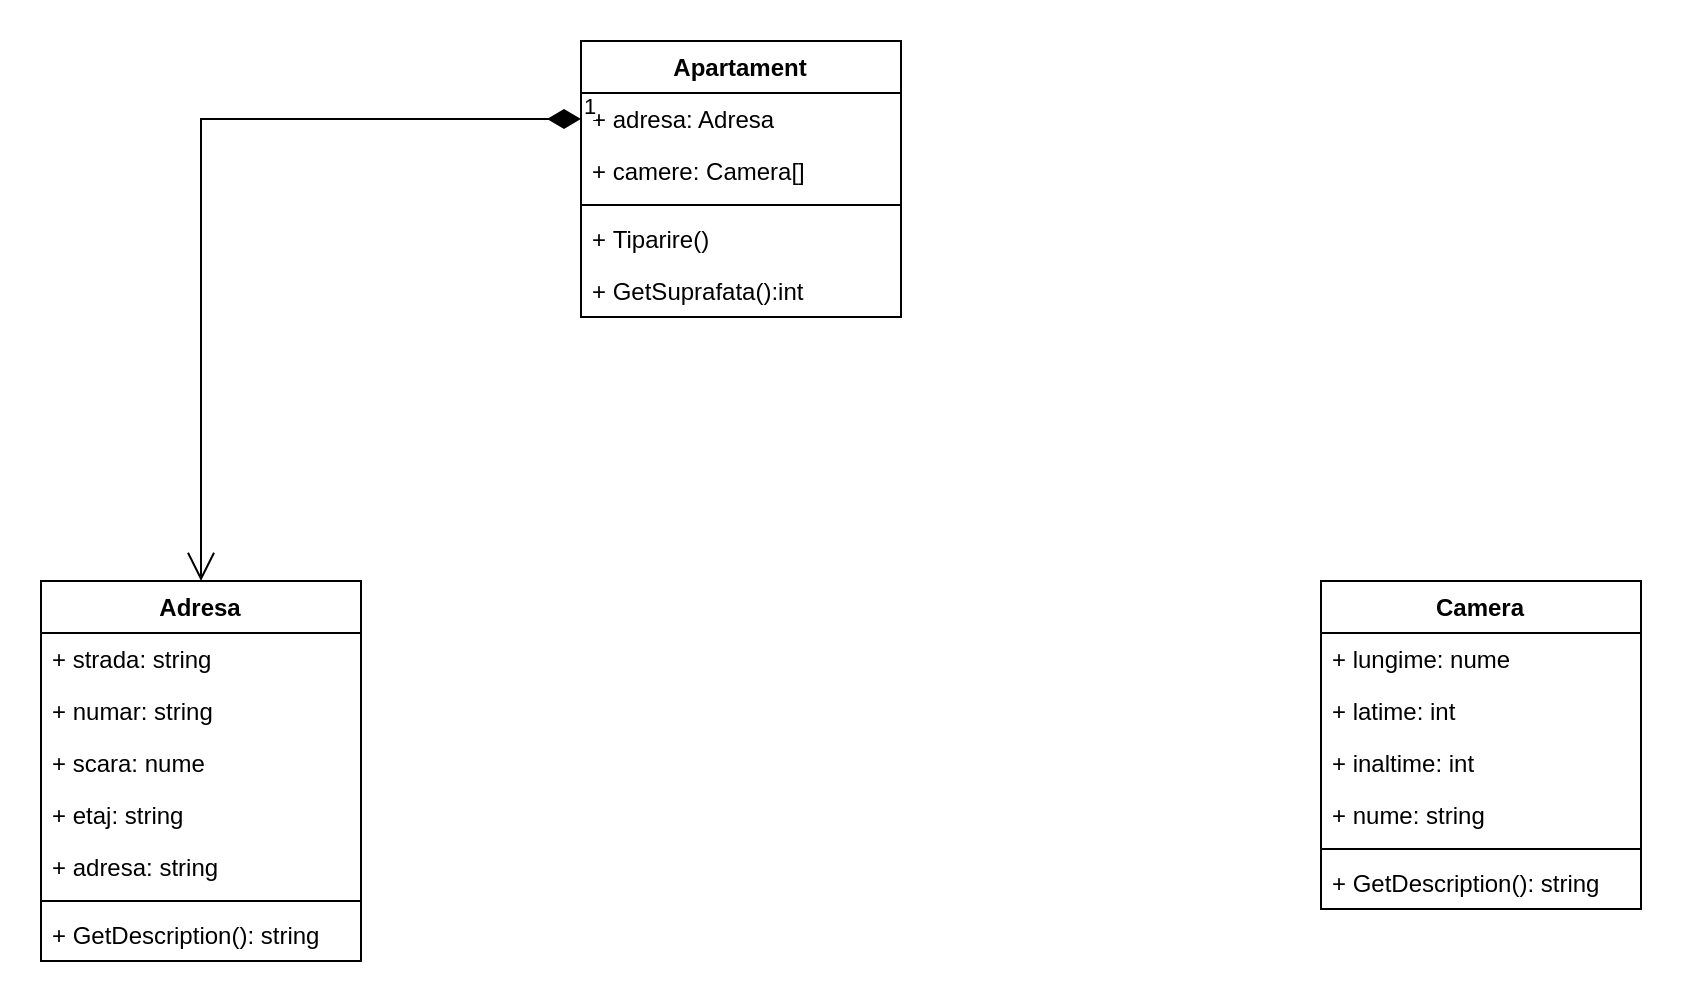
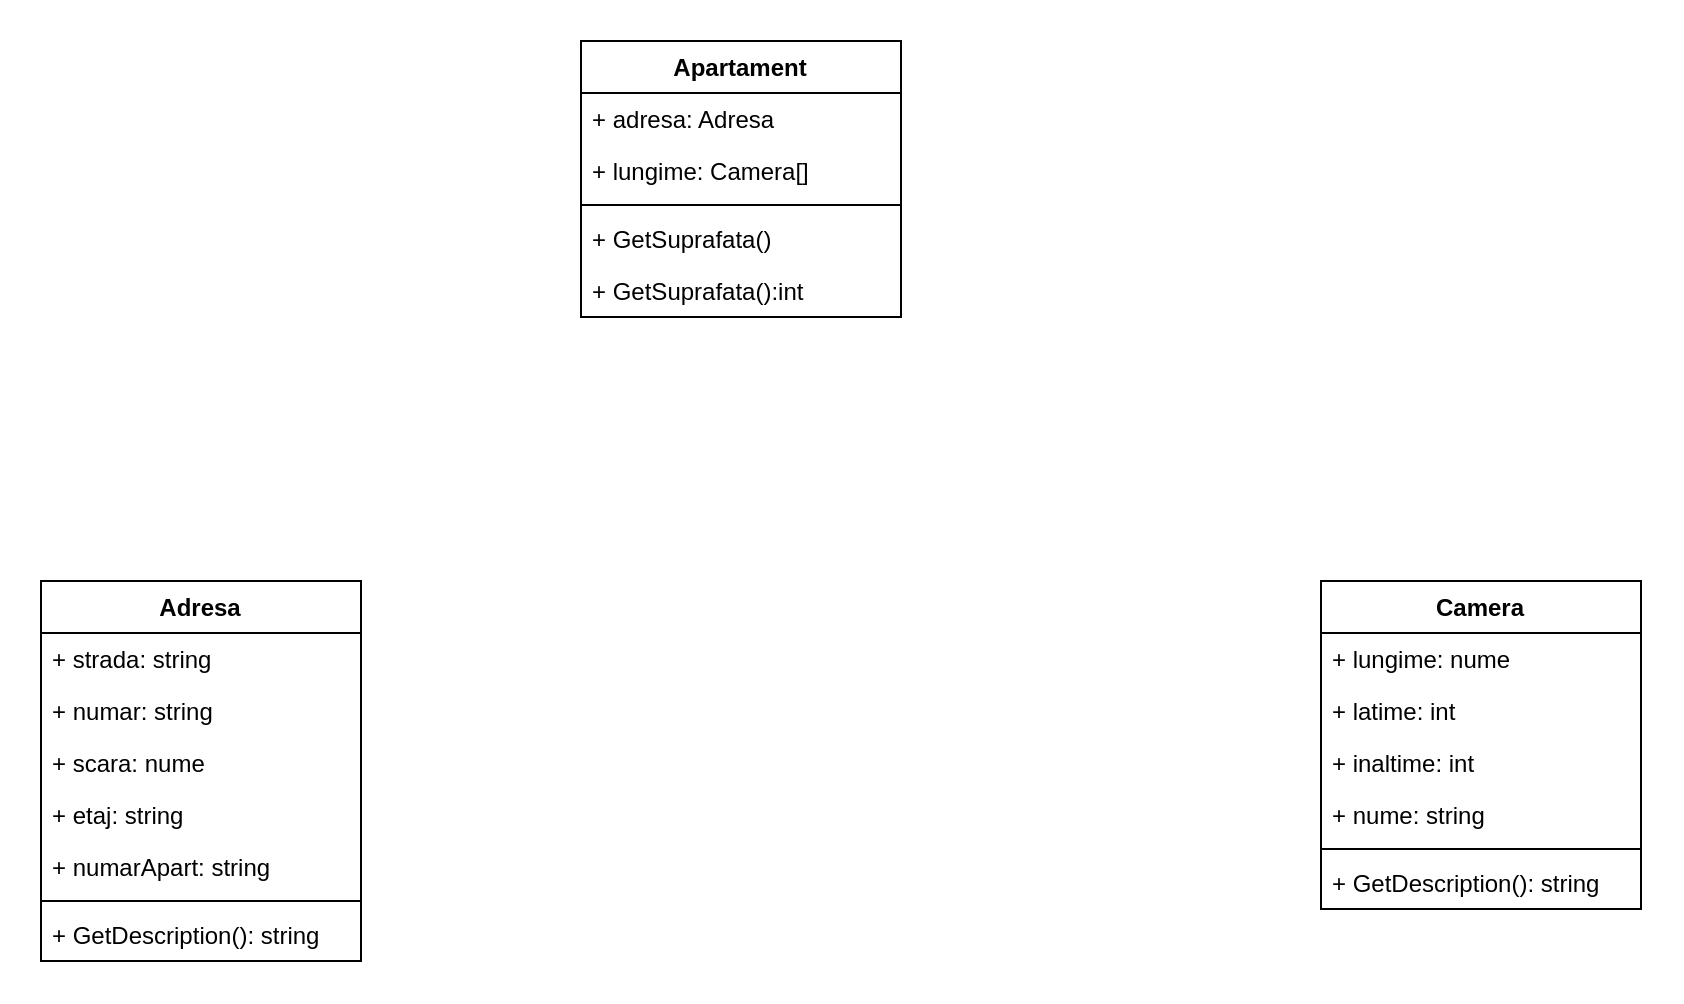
(704, 172) -> (704, 172)
(201, 173) -> none
(666, 240) -> (700, 240)
(147, 868) -> (174, 868)
